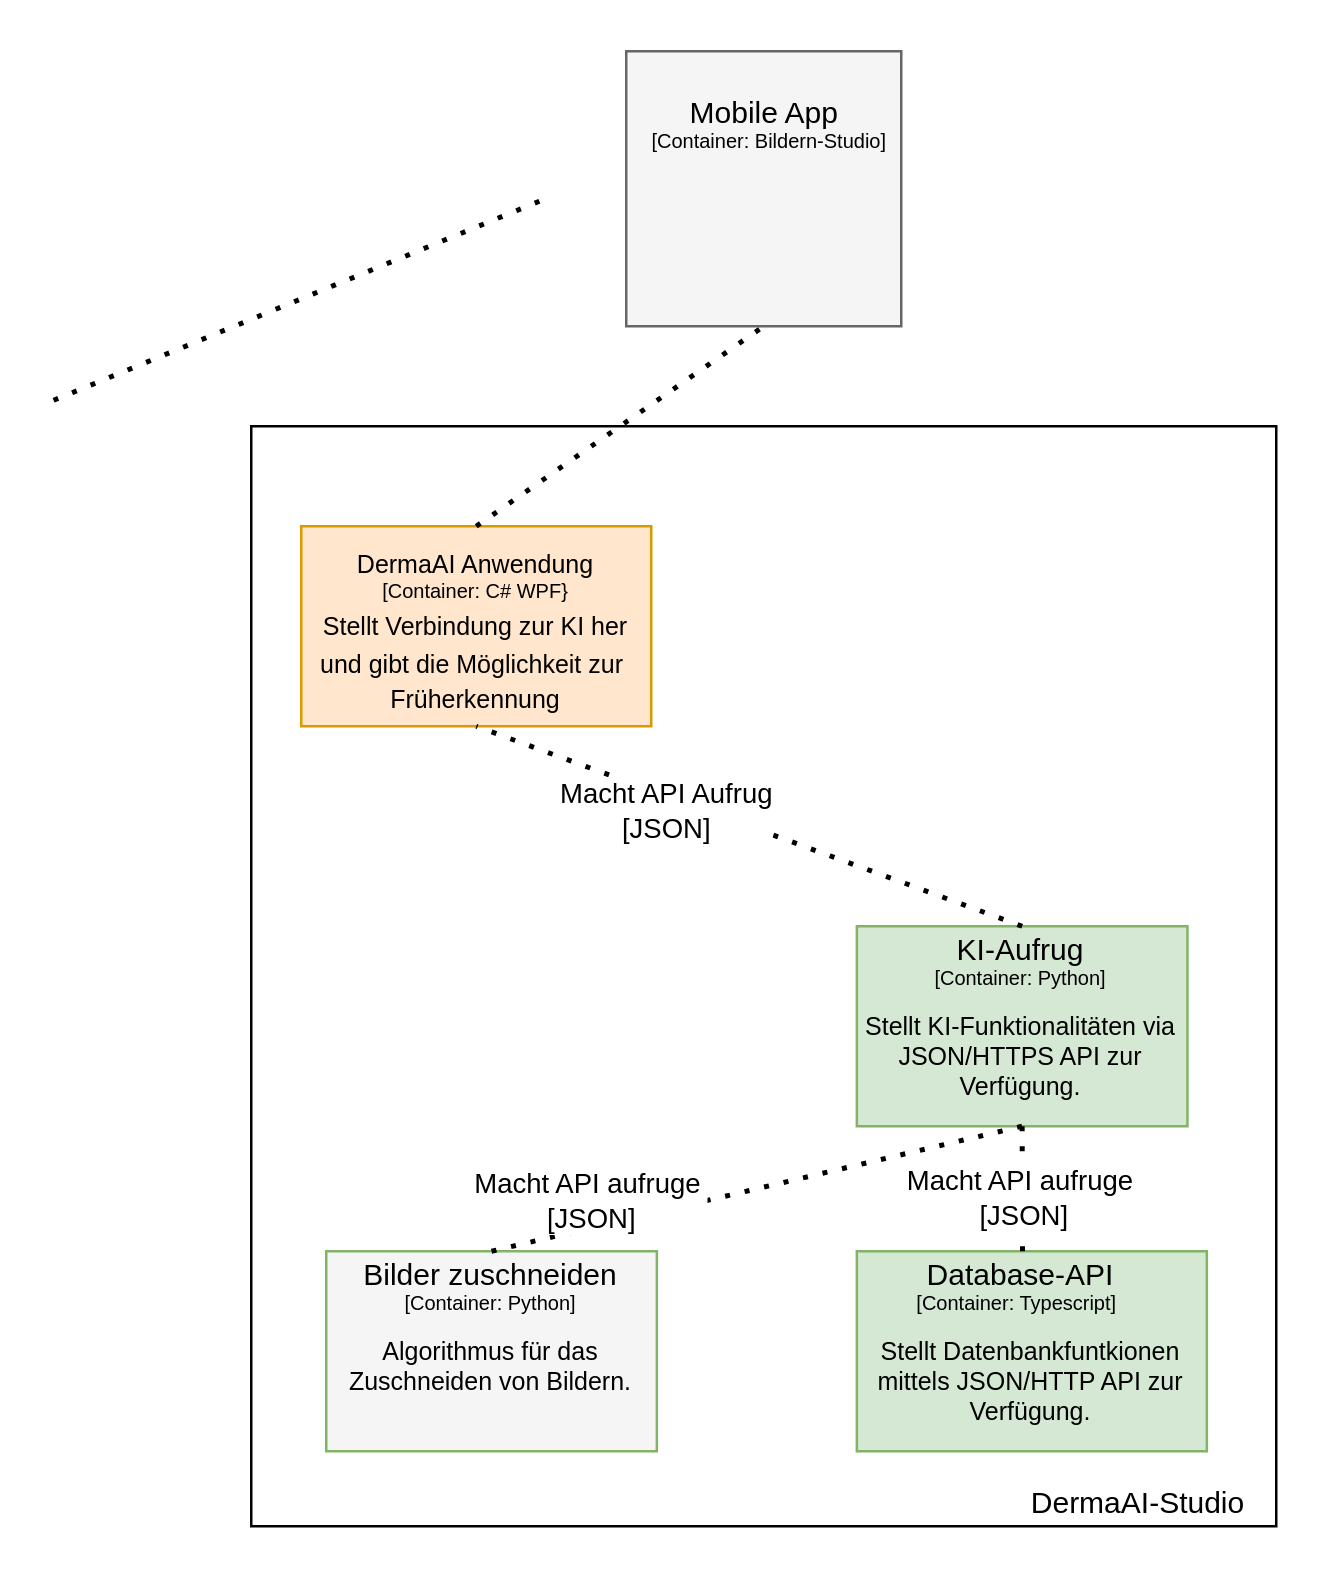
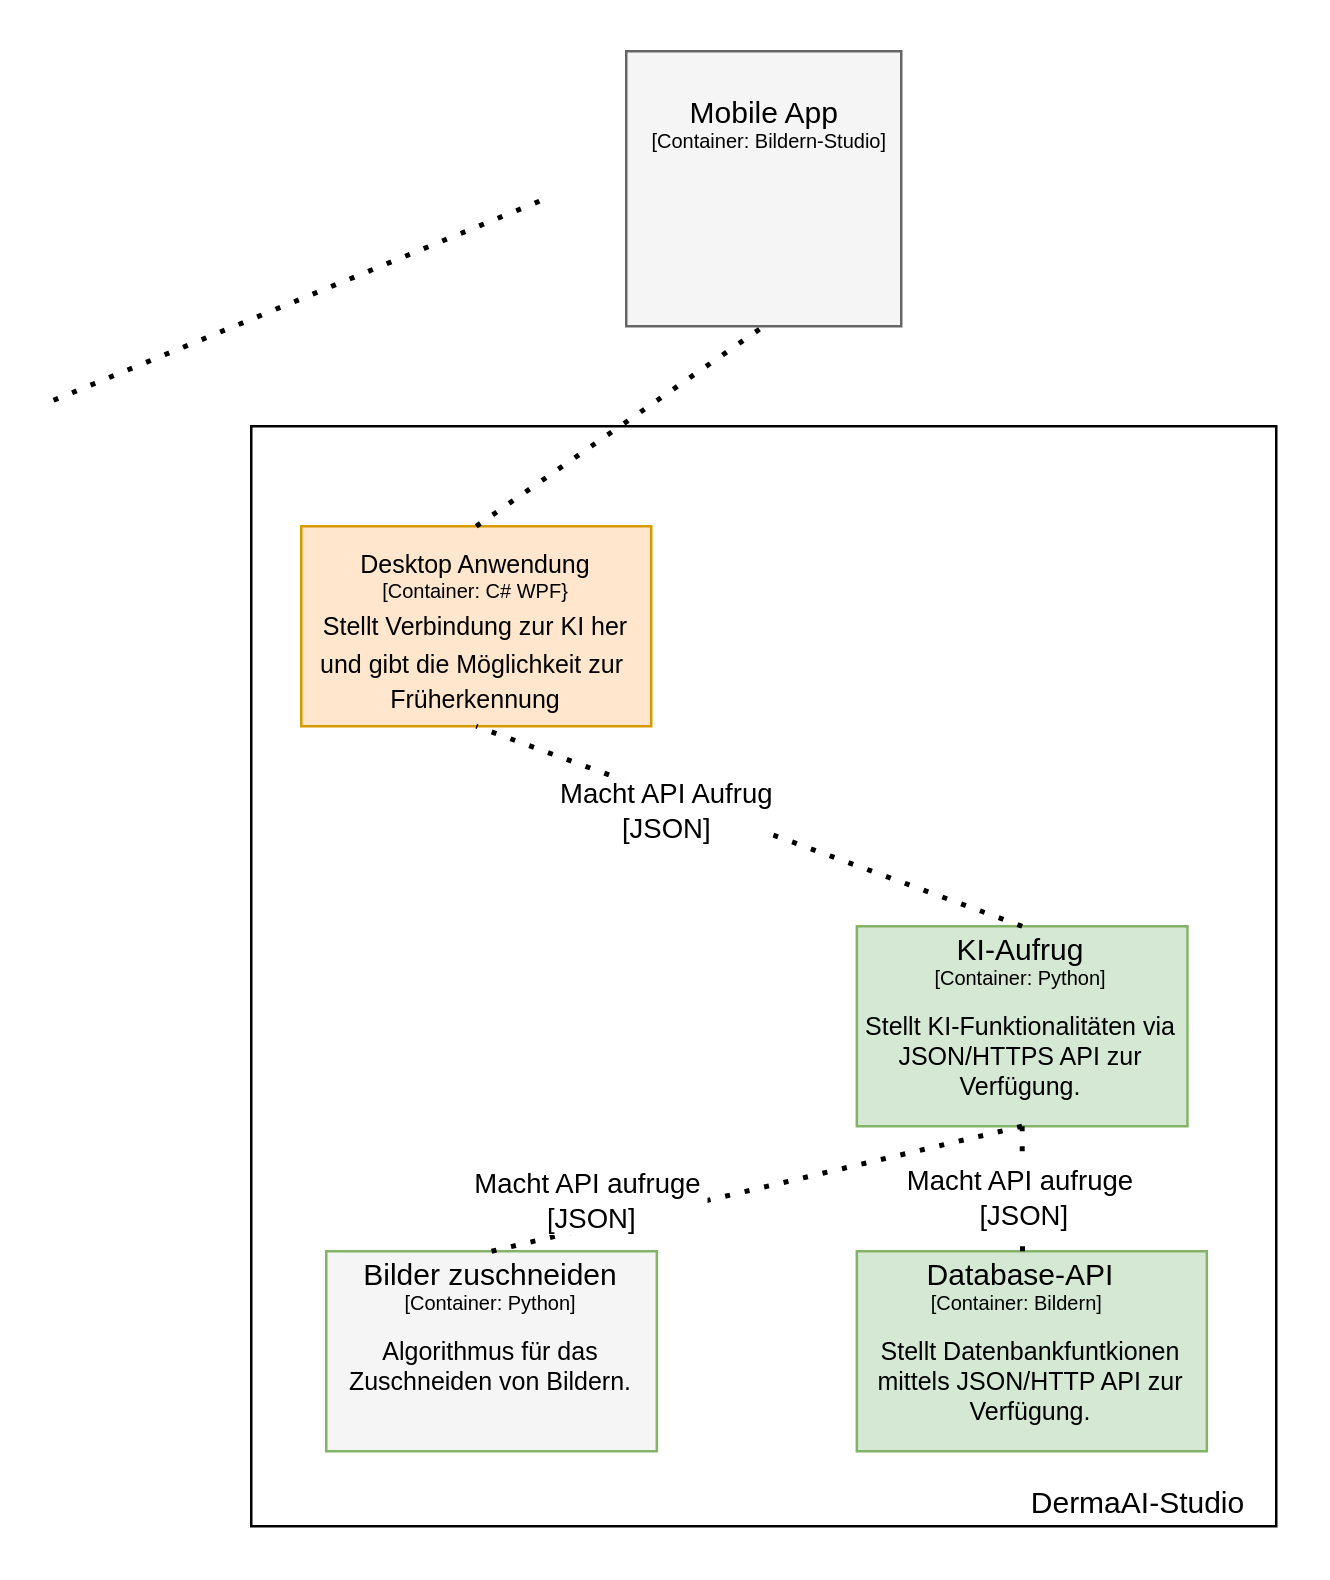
(476, 564) -> (476, 564)
(1018, 1301) -> (1018, 1301)
